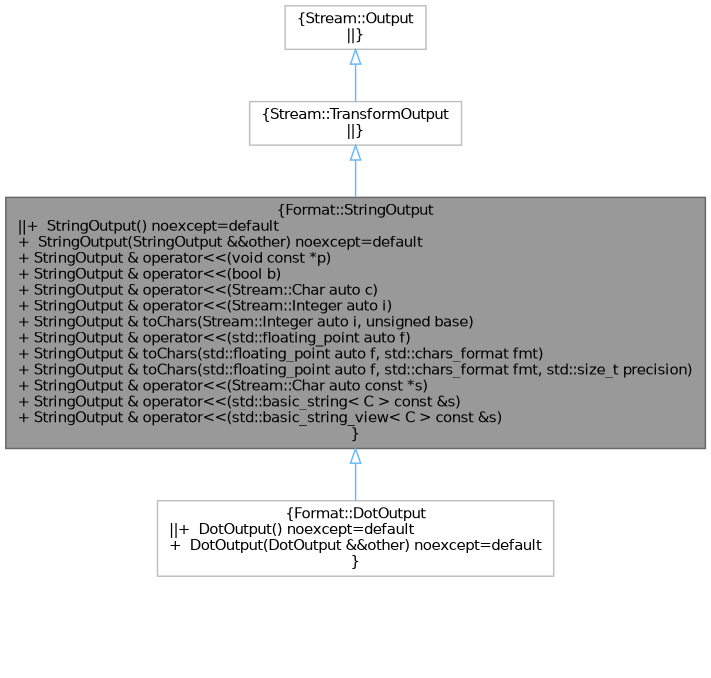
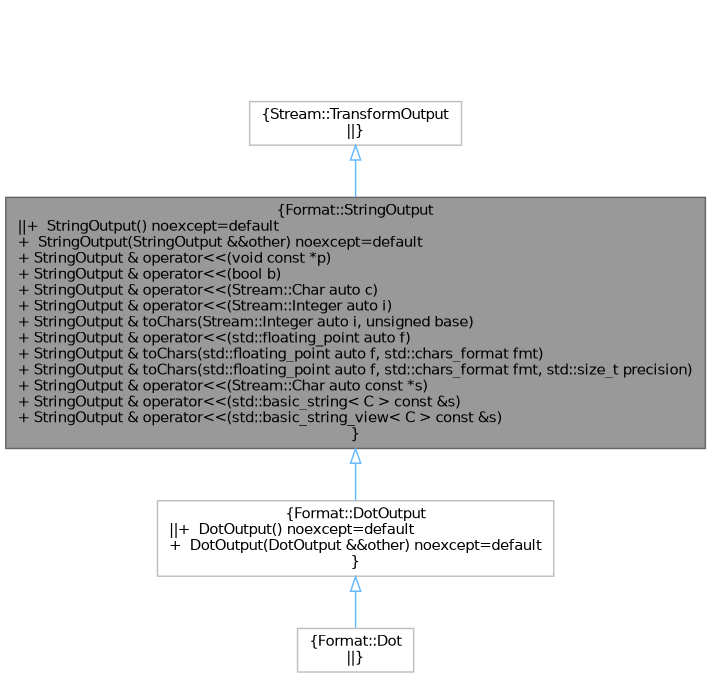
(356, 28) -> none
none -> (356, 650)
